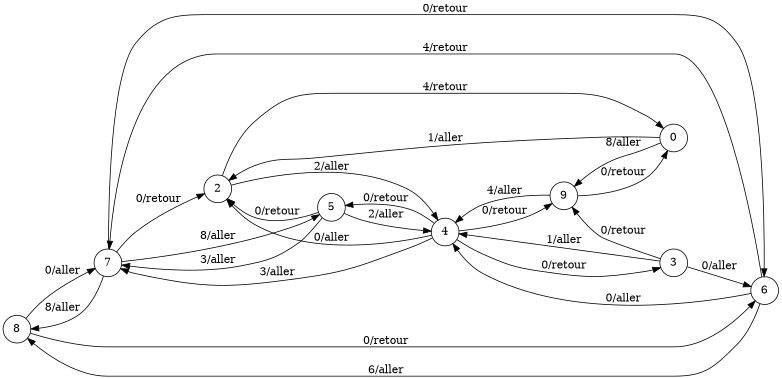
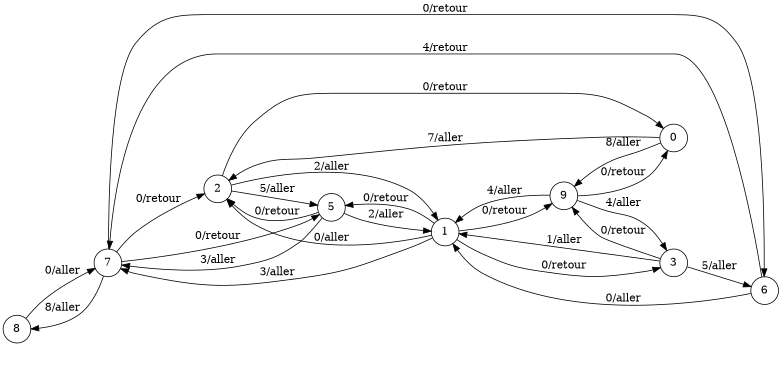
(445, 87) -> (445, 87)
(445, 138) -> (445, 138)
none -> (271, 197)
none -> (624, 215)
(445, 232) -> (445, 232)
(218, 236) -> (218, 236)
(719, 266) -> (719, 266)
(395, 347) -> none
(410, 376) -> none
